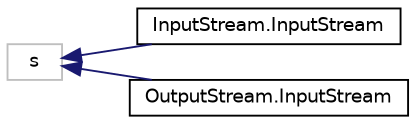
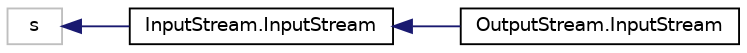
(116, 74) -> (436, 26)
